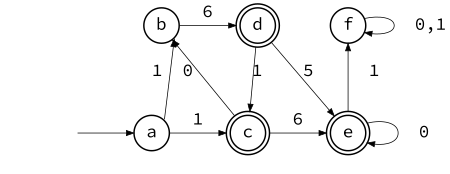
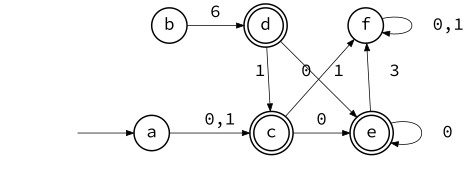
(308, 72) -> (306, 72)
(364, 72) -> (384, 72)
(206, 81) -> (314, 84)
(169, 83) -> none
(198, 120) -> (210, 120)
(298, 120) -> (322, 120)
